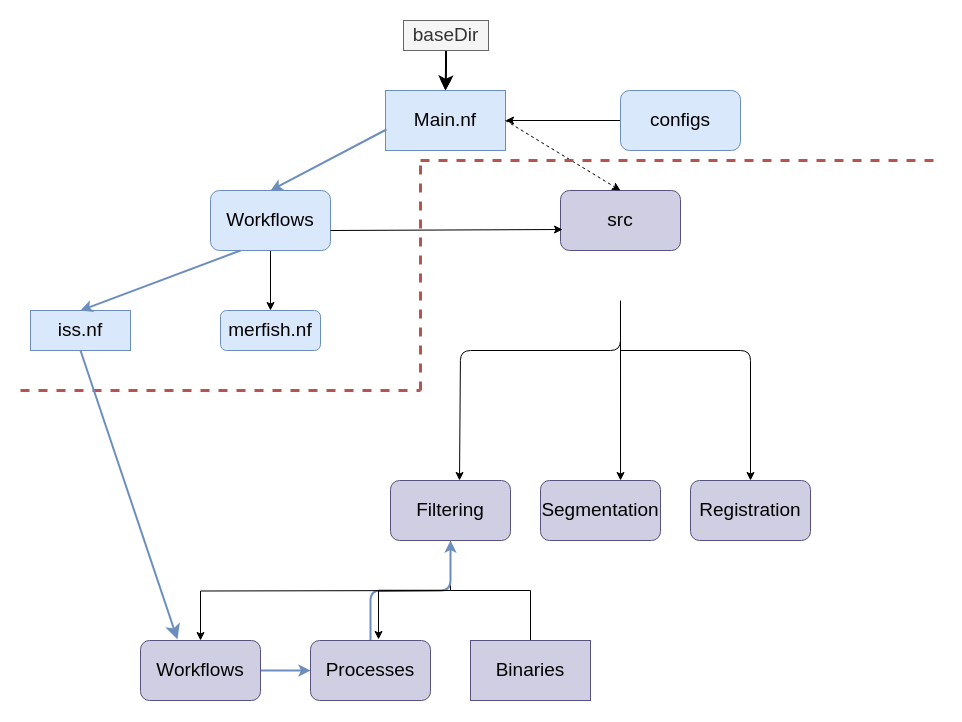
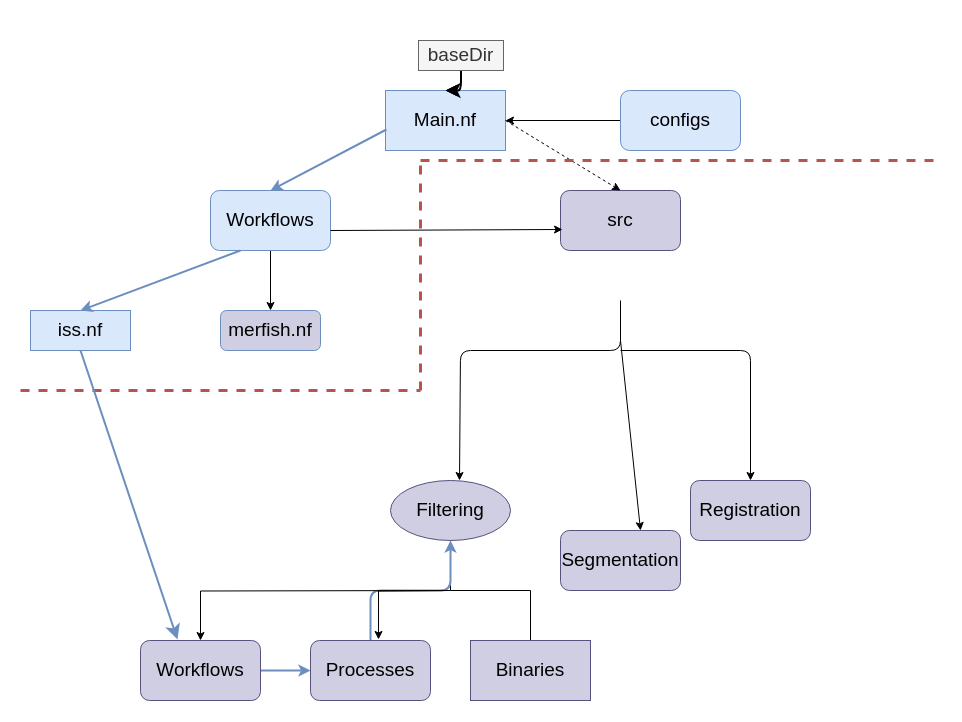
(446, 36) -> (461, 56)
(271, 331) -> (271, 331)
(451, 511) -> (451, 511)
(601, 511) -> (621, 561)
